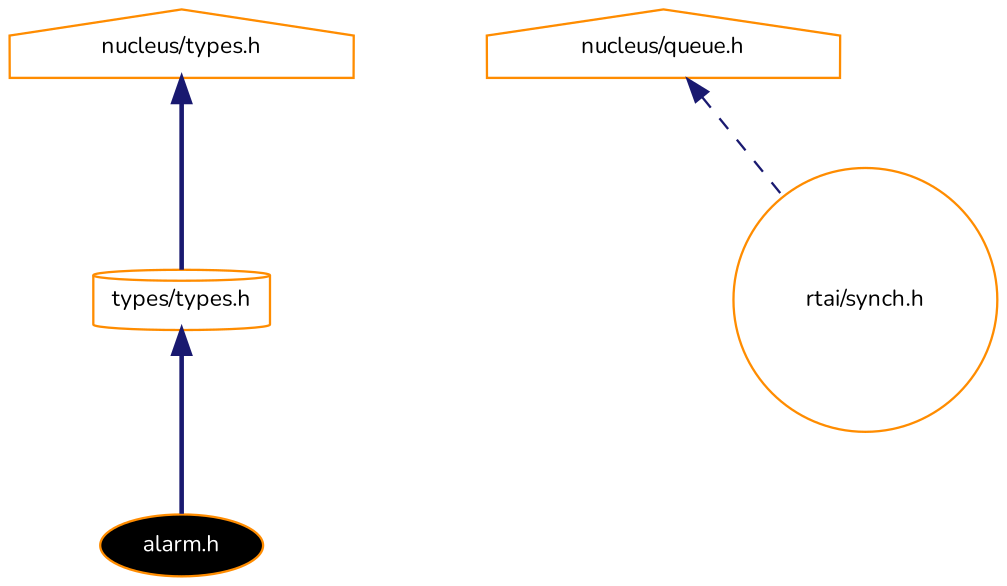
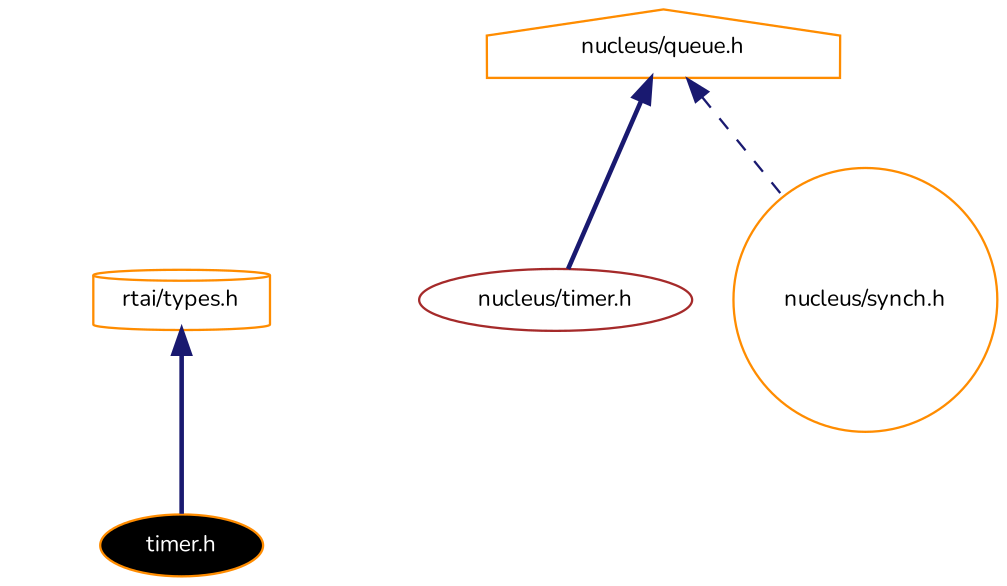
(182, 47) -> none
(182, 300) -> (182, 300)
none -> (556, 300)
(865, 300) -> (865, 300)
(182, 545) -> (182, 545)
